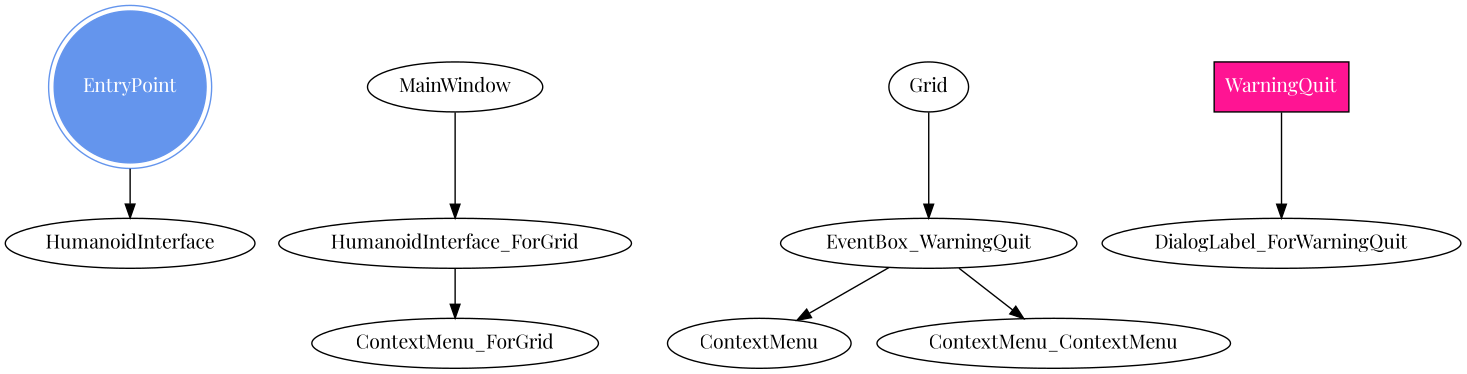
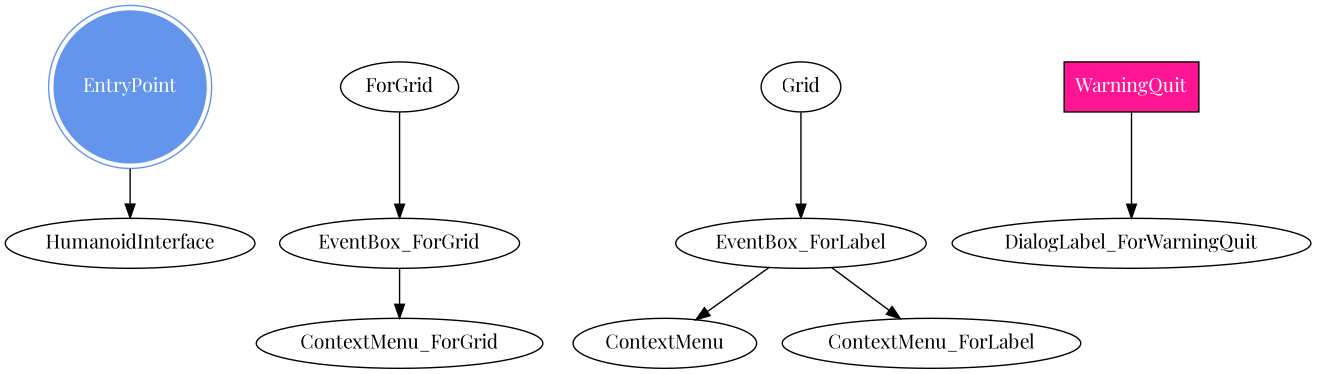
(455, 87) -> (400, 87)
(455, 243) -> (400, 243)
(929, 243) -> (801, 243)
(1054, 343) -> (932, 343)
